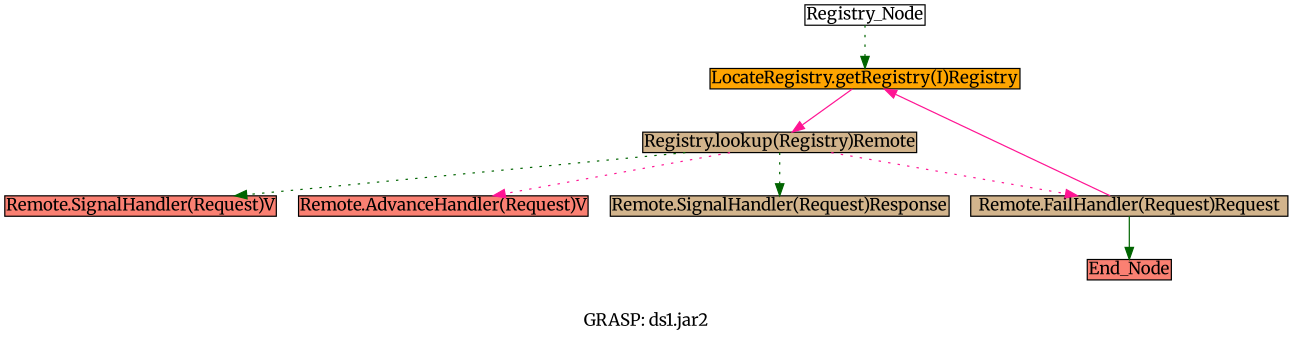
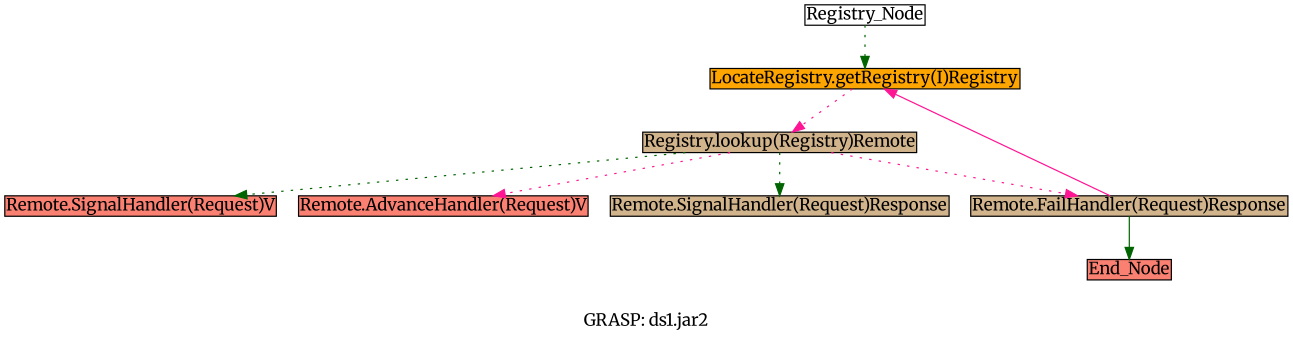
(827, 107) -> (827, 107)
(1129, 206) -> (1129, 206)
